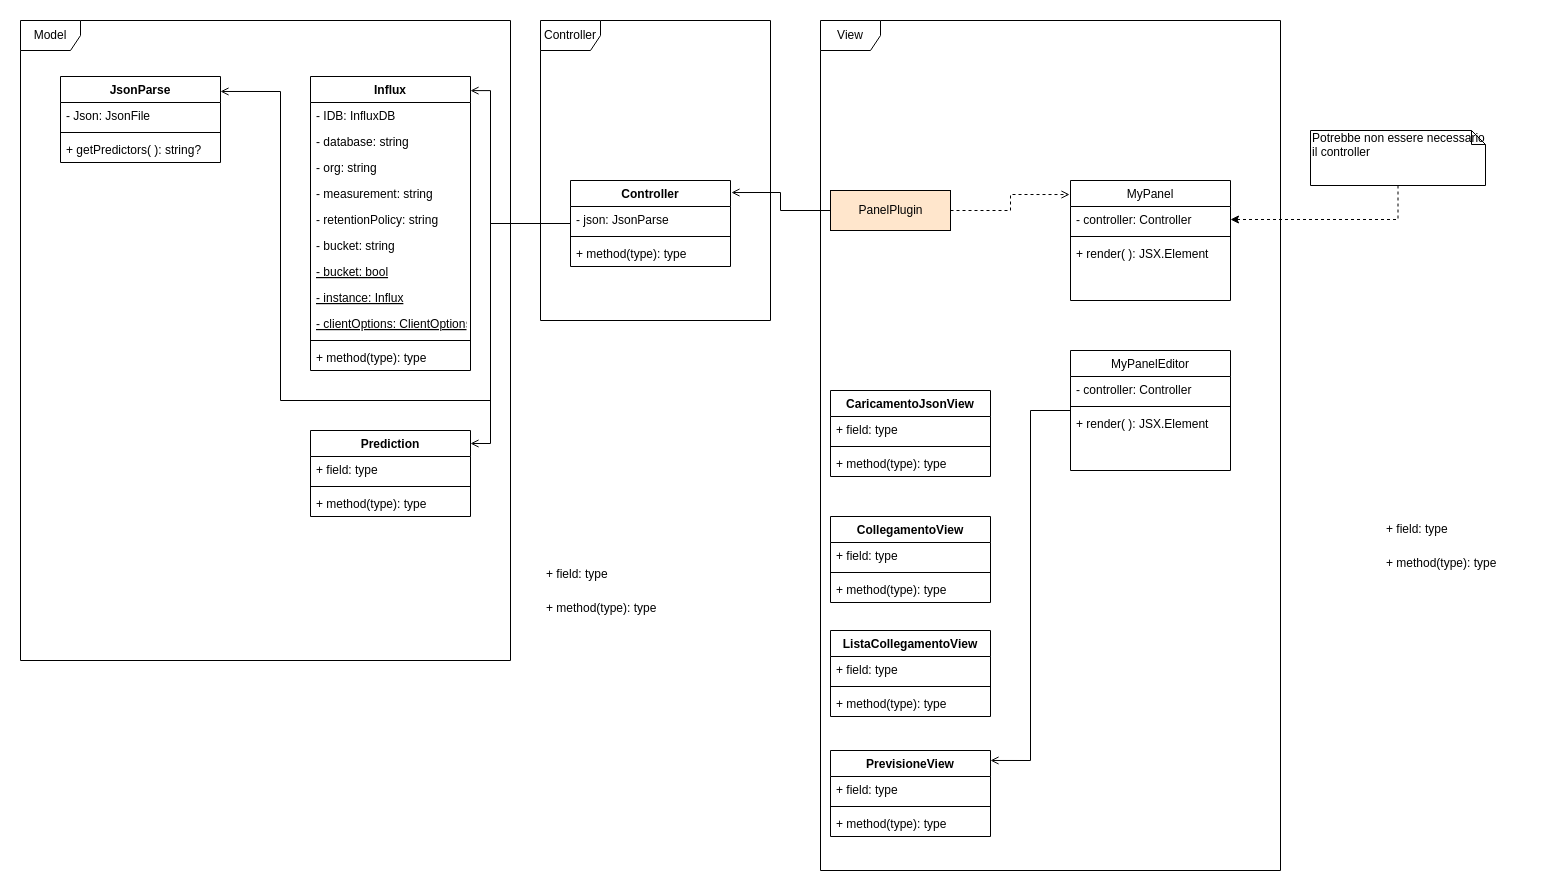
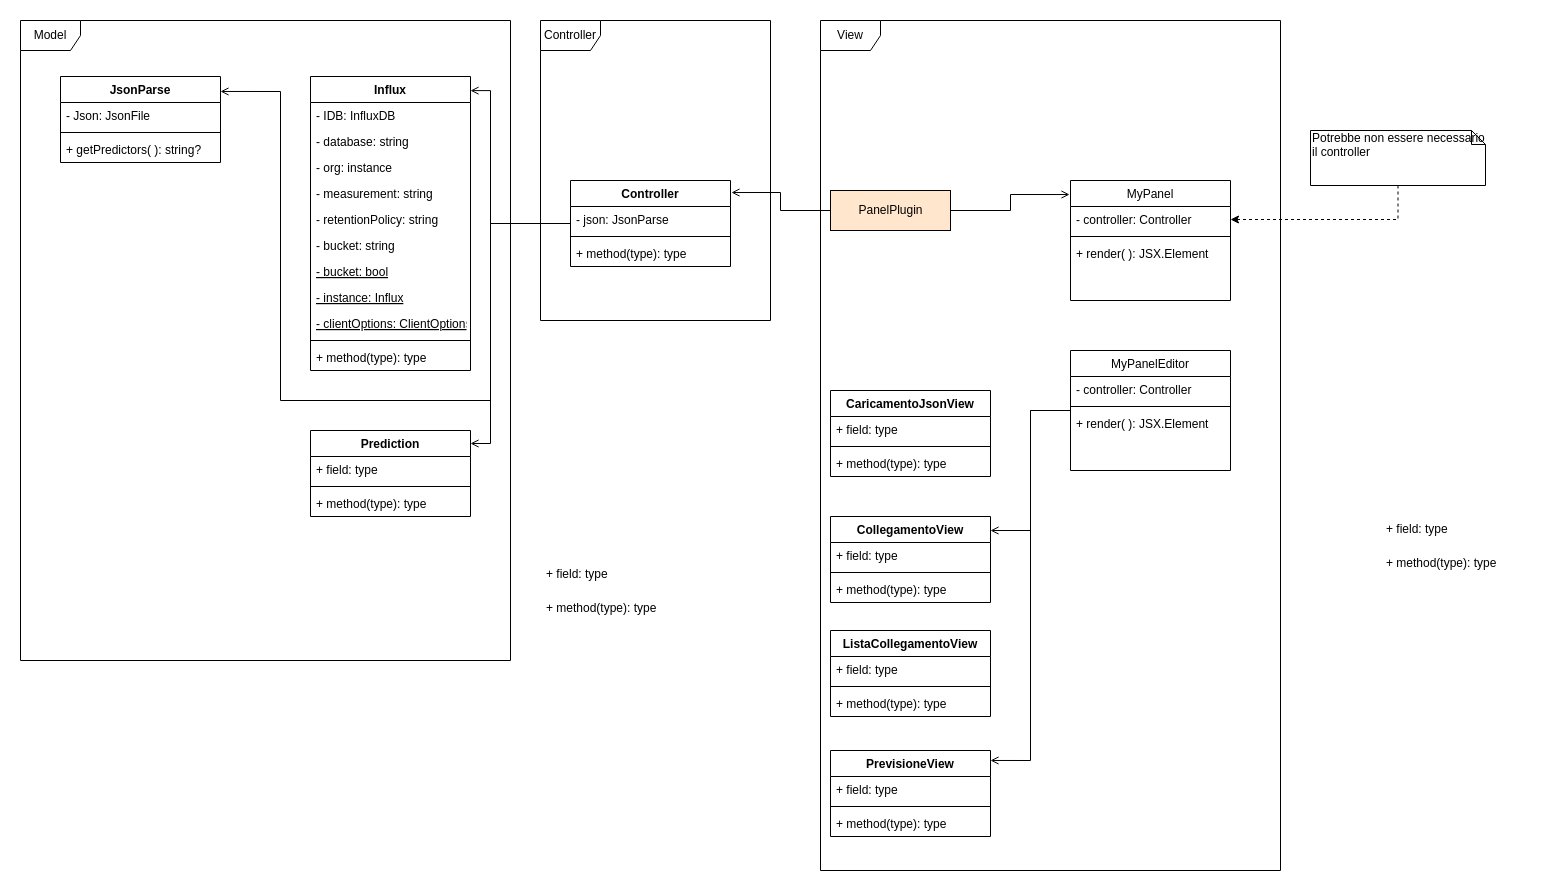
(353, 168) -> (360, 168)
(1011, 205) -> (1011, 205)
none -> (1011, 531)
